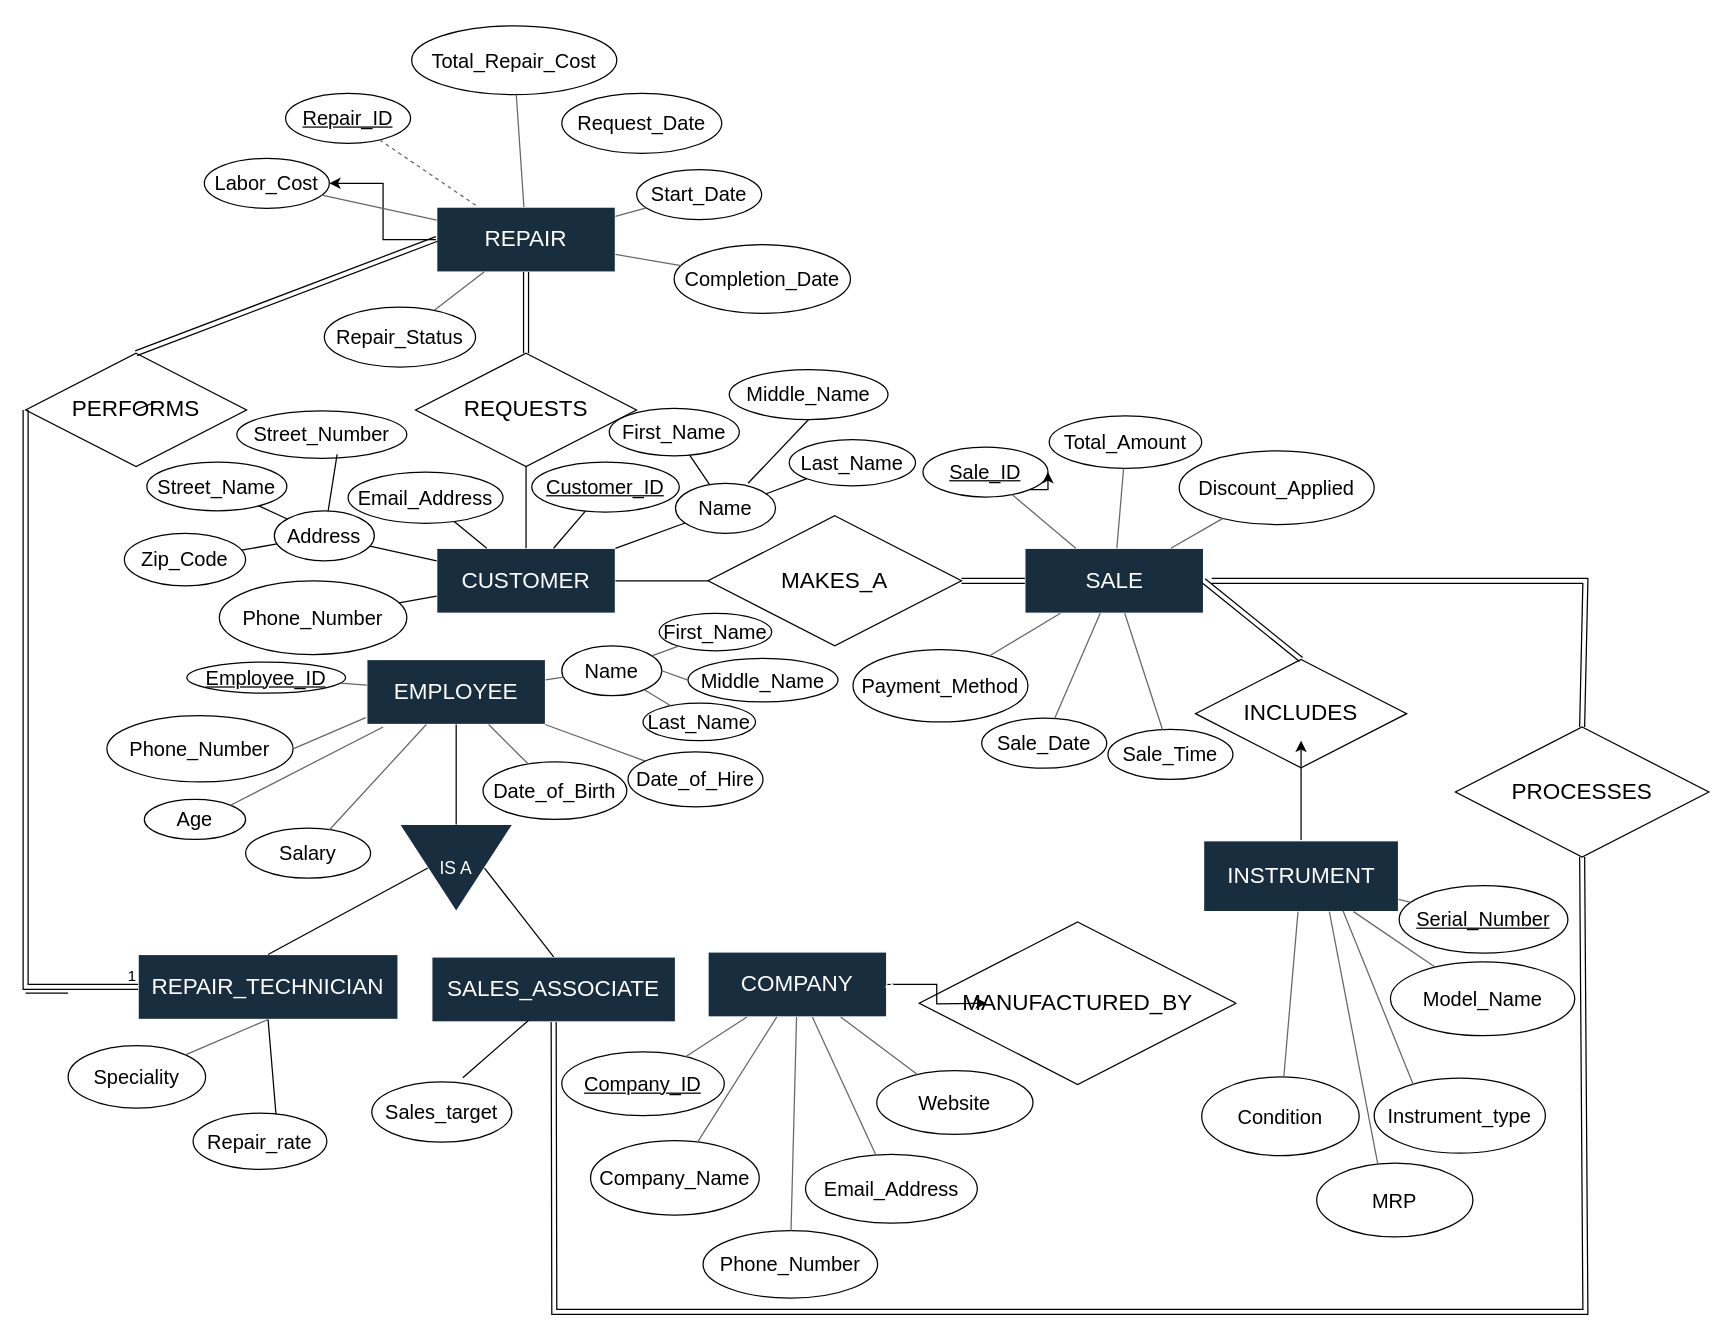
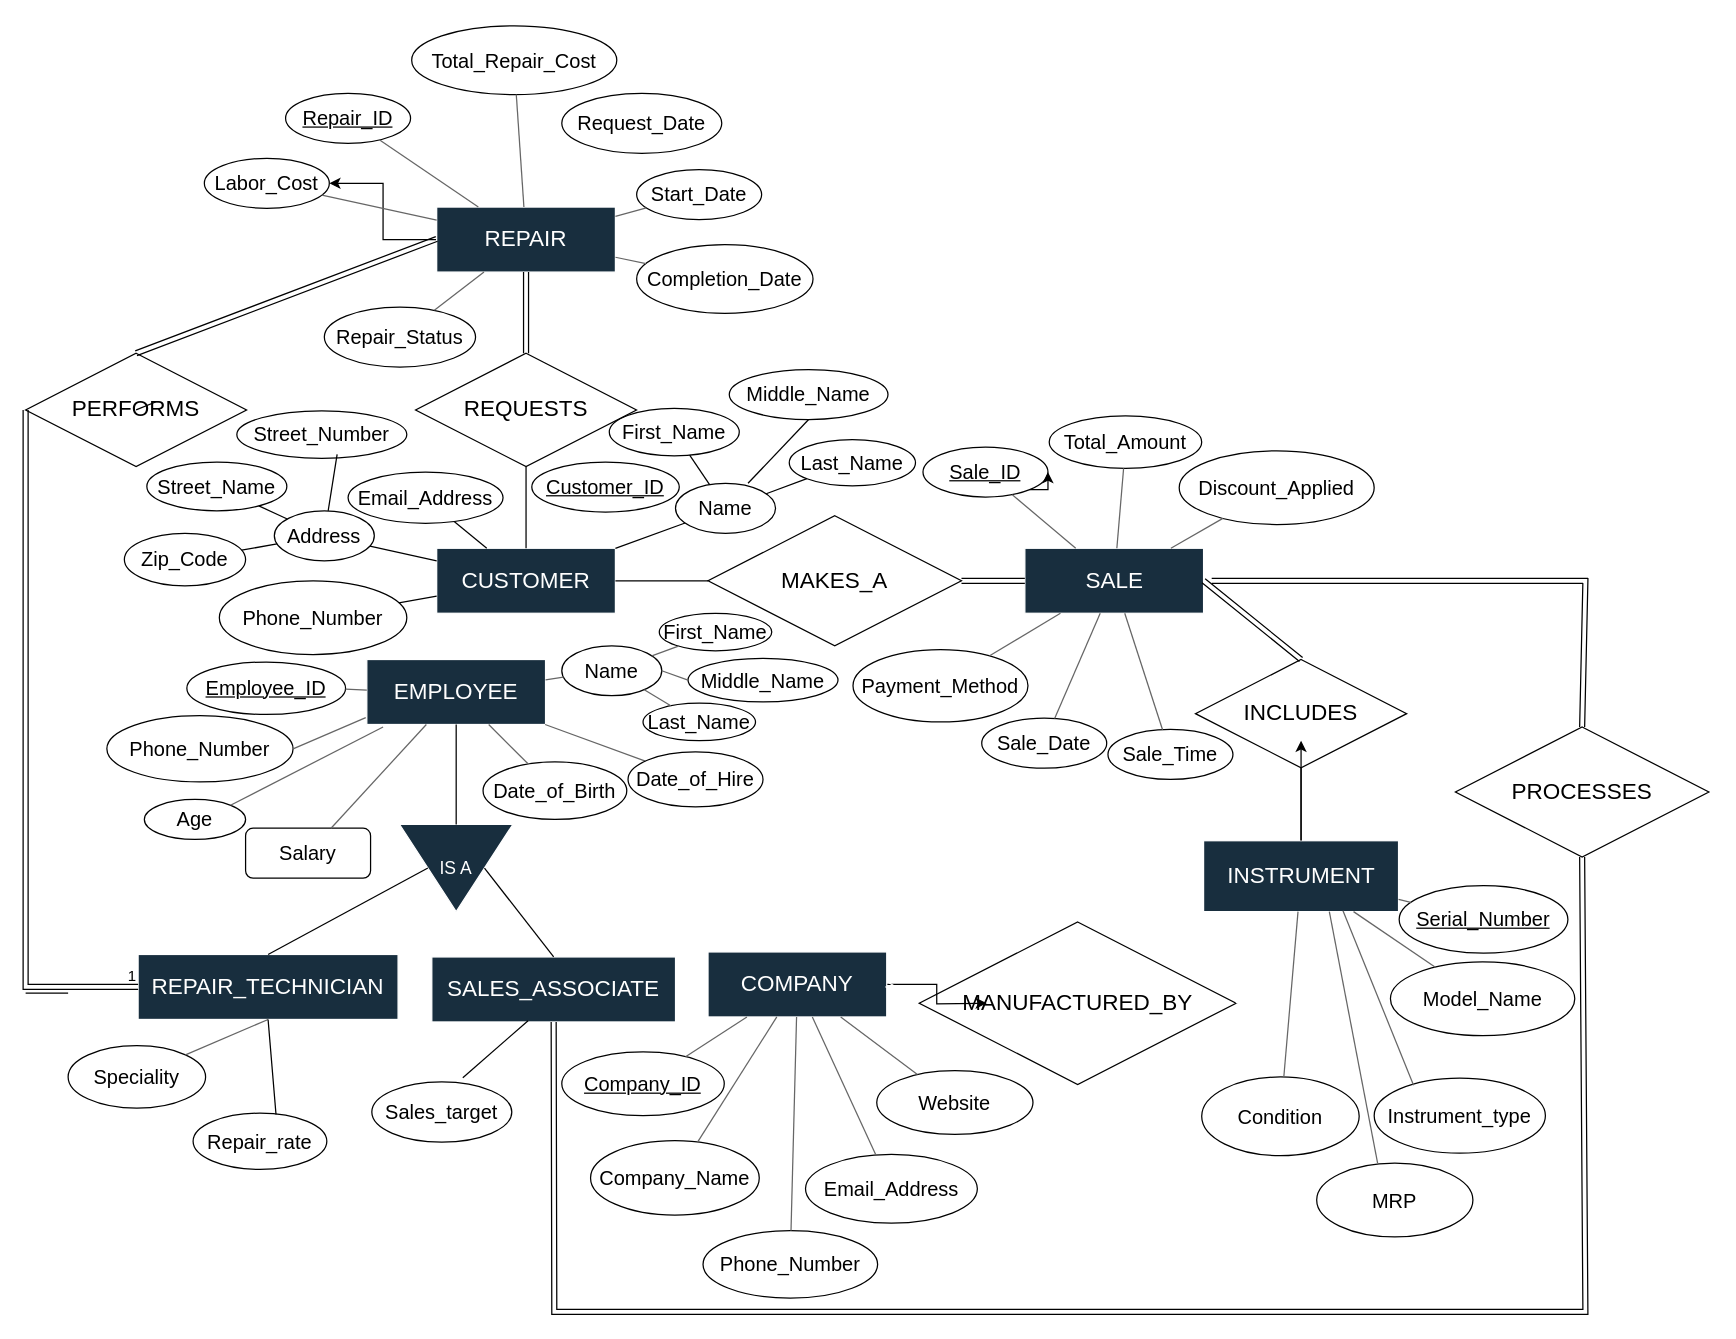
(429, 174) -> (429, 174)
(762, 279) -> (725, 279)
(570, 530) -> none
(266, 678) -> (266, 688)
none -> (1301, 841)
(308, 853) -> (308, 853)
